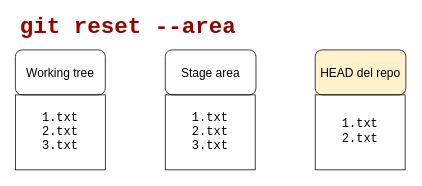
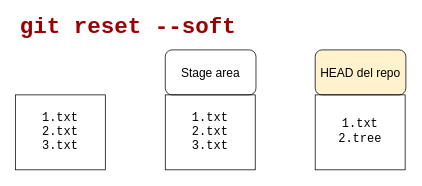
(128, 27) -> (128, 27)
(60, 72) -> none
(360, 132) -> (360, 132)
